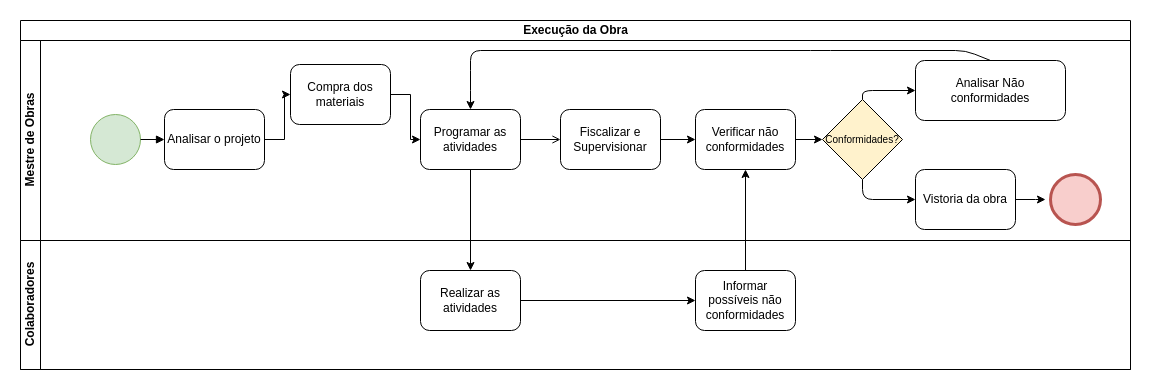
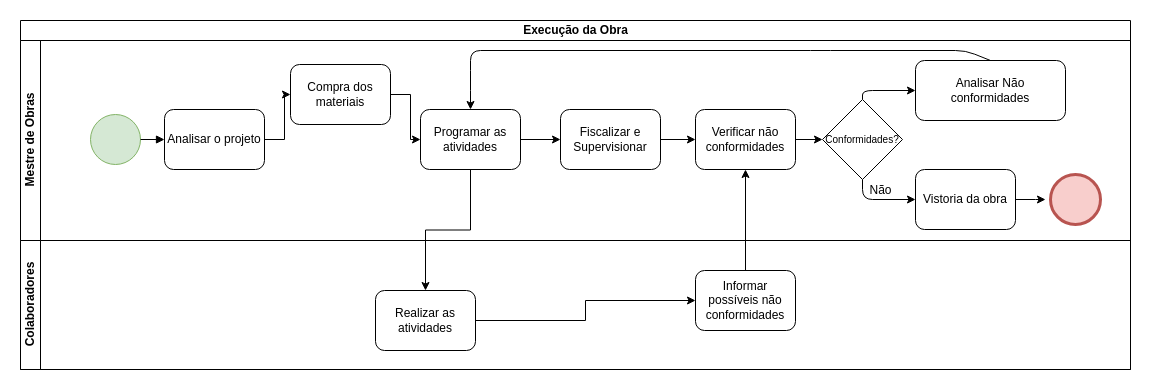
(553, 140) -> (552, 140)
(863, 140) -> (863, 140)
none -> (881, 191)
(471, 301) -> (426, 321)
